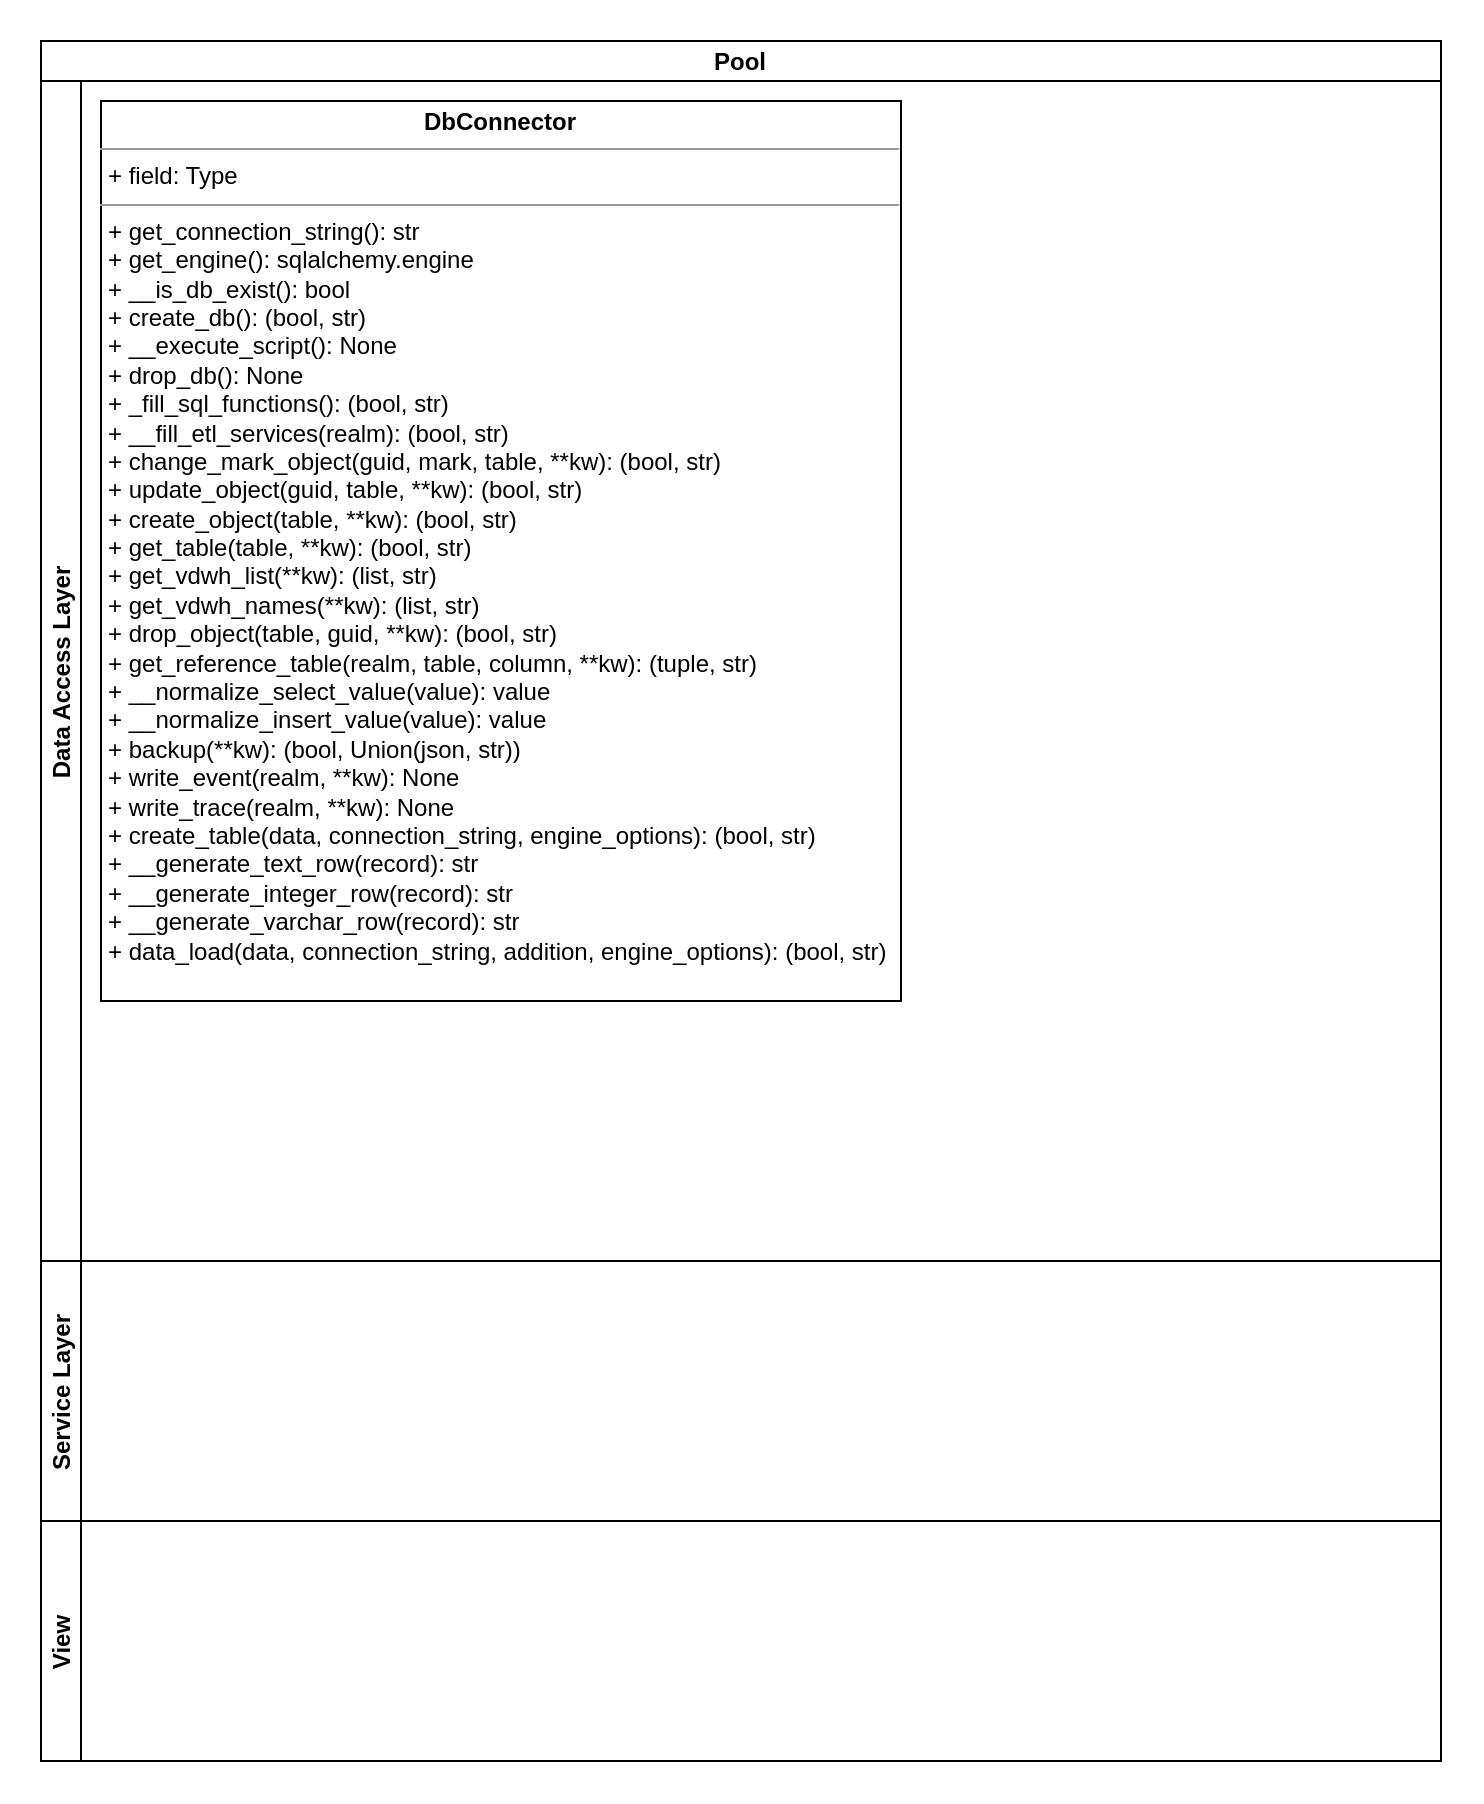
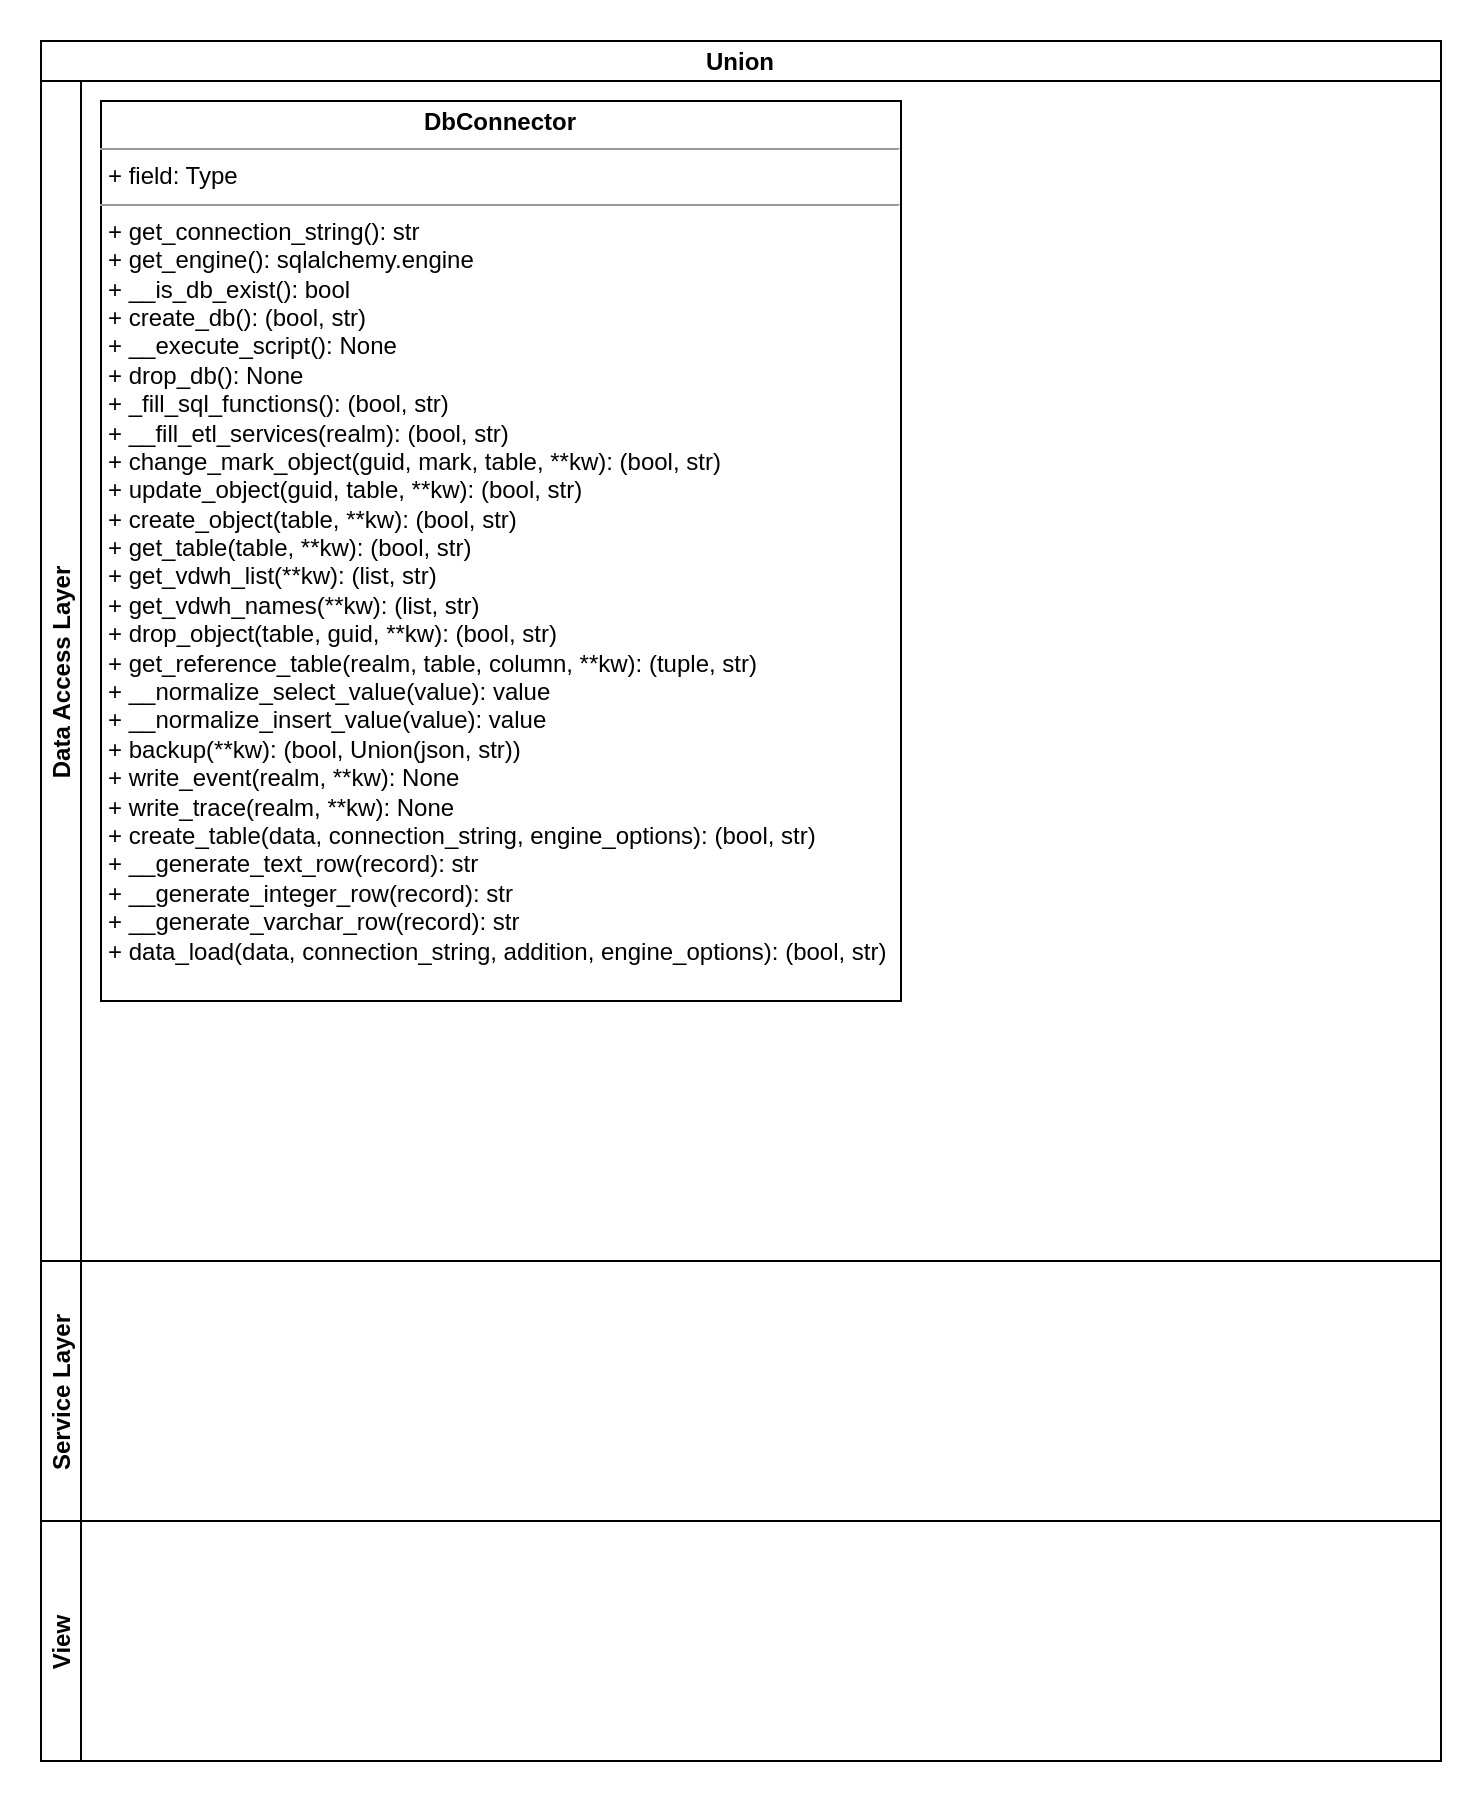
(740, 62) -> (740, 62)
